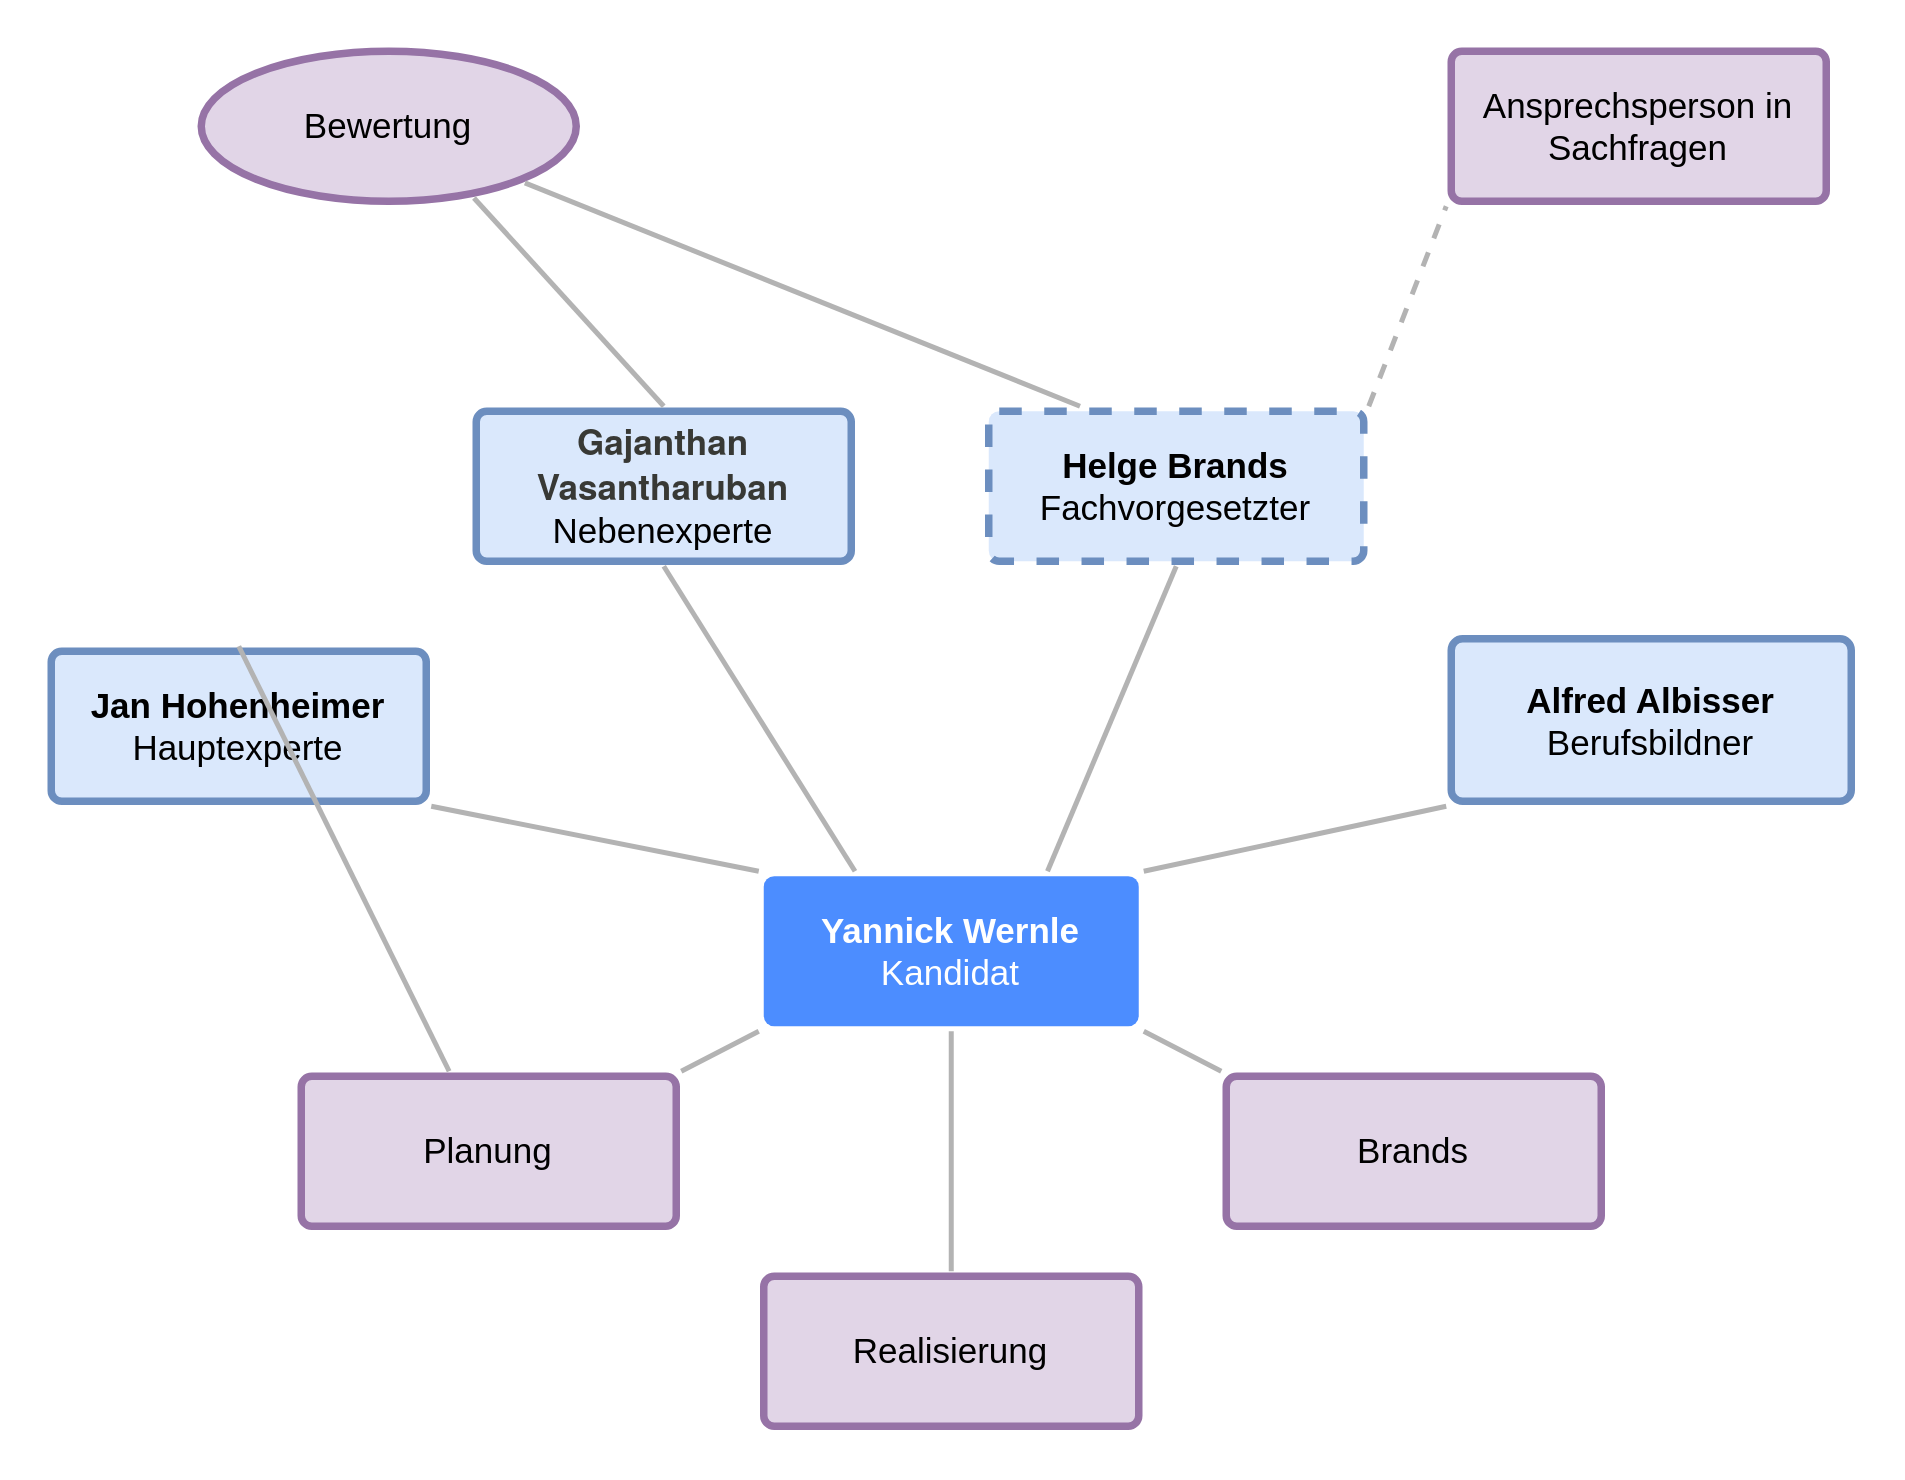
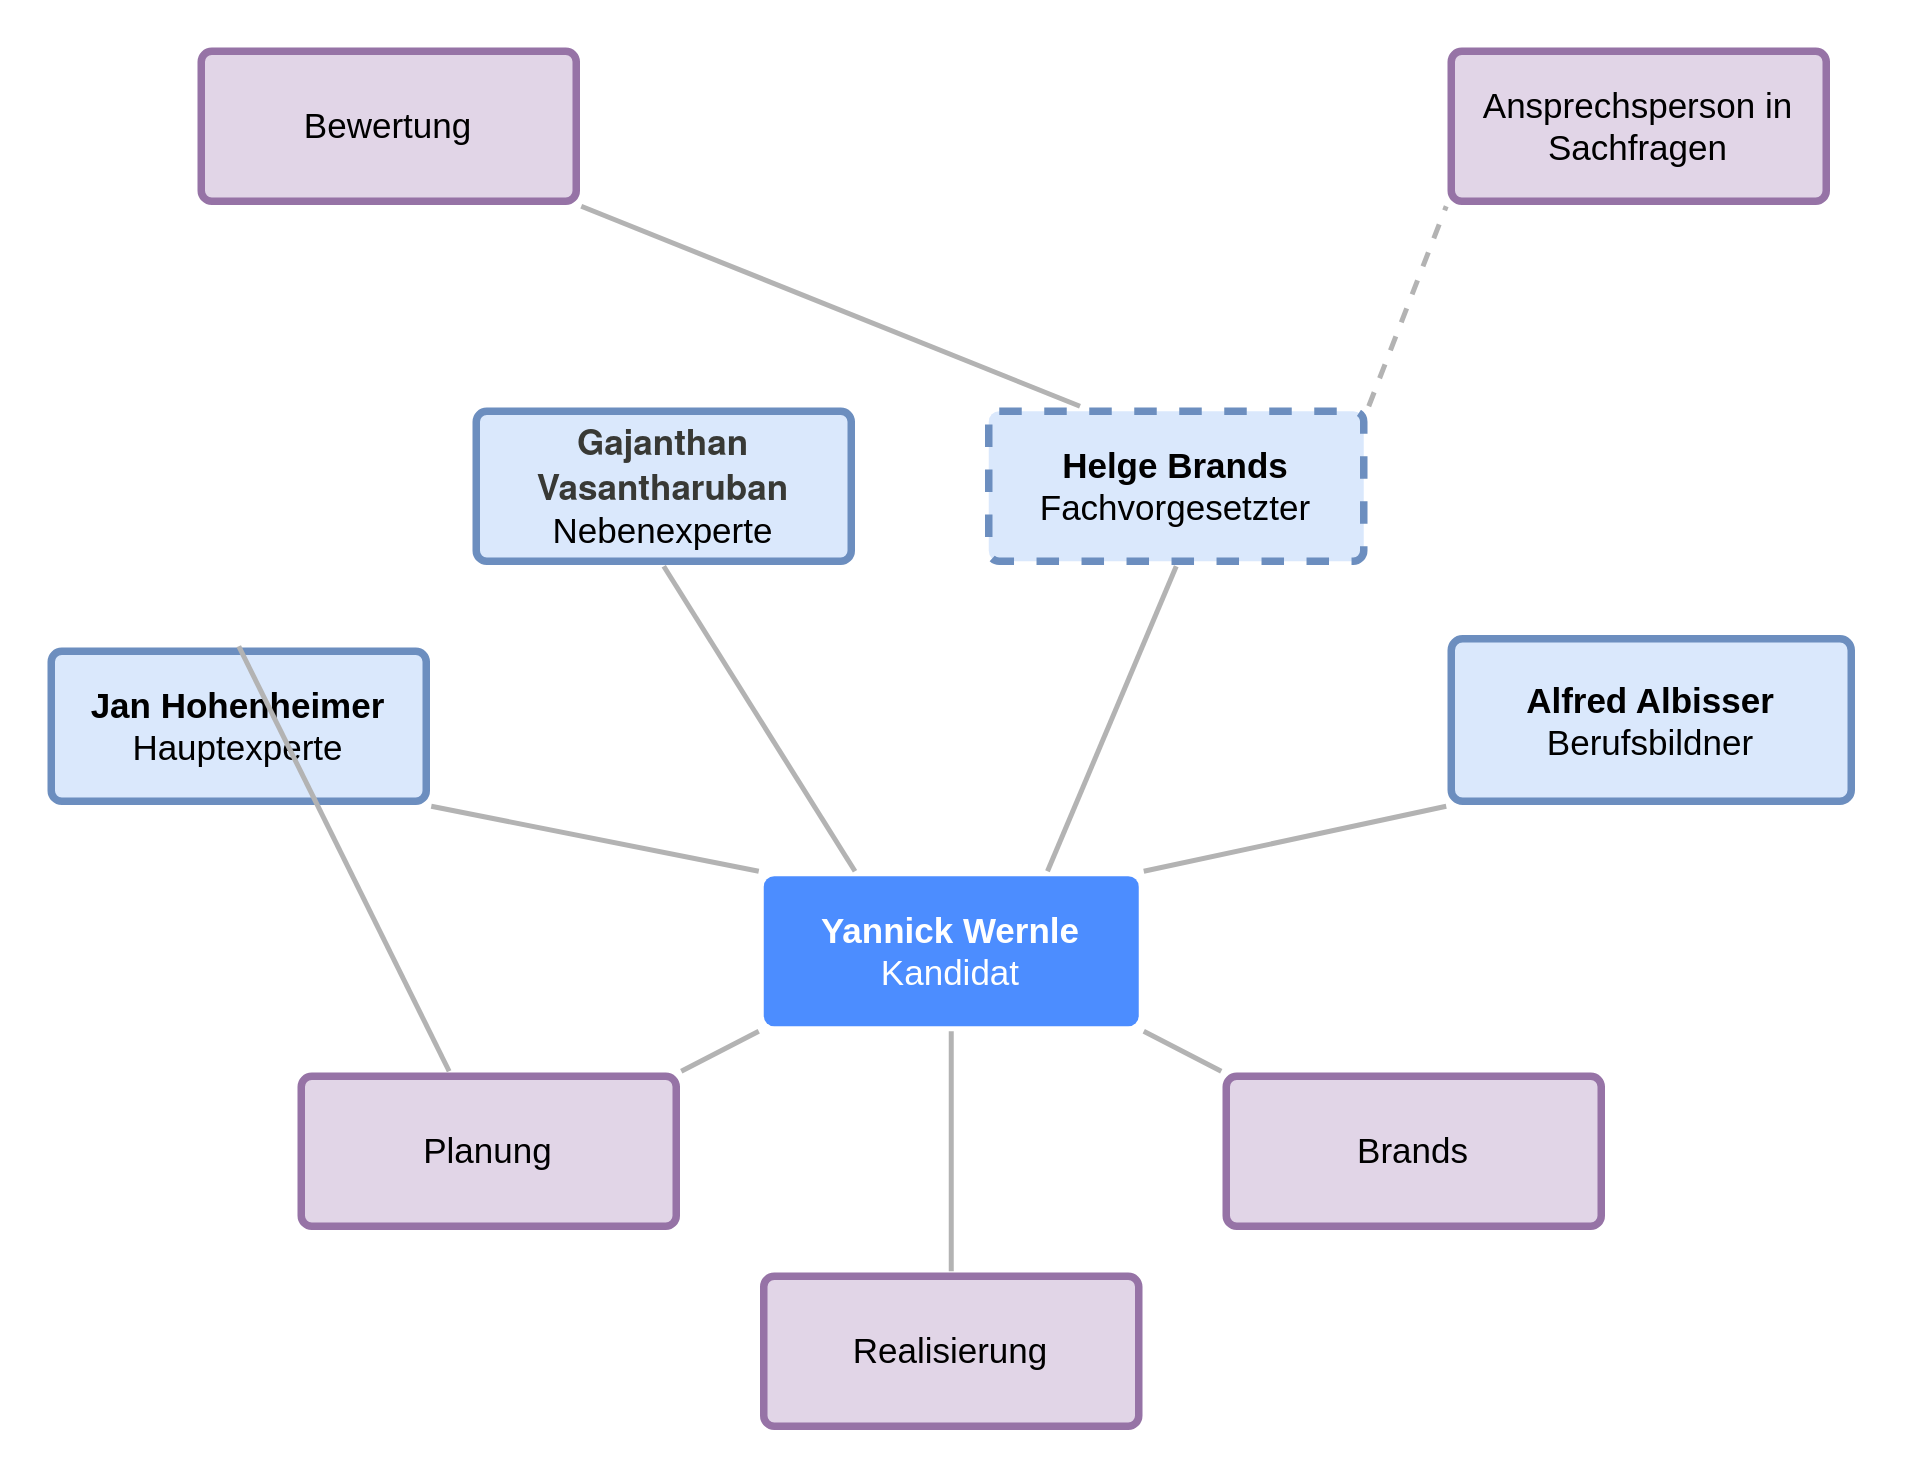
(389, 126) -> (389, 126)
(569, 302) -> none
